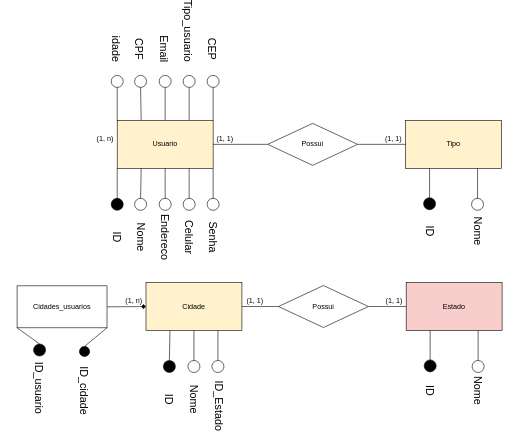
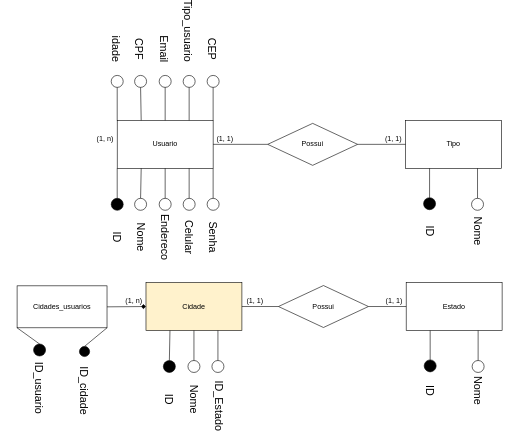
(165, 144) -> (165, 144)
(454, 144) -> (454, 144)
(455, 307) -> (455, 307)
